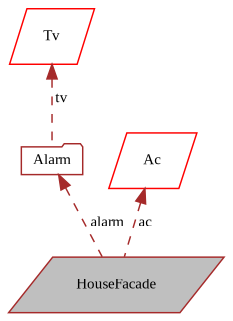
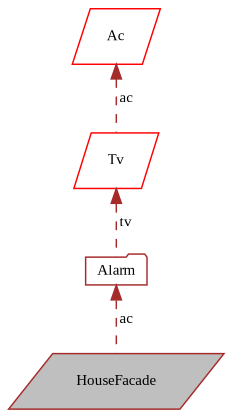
(105, 223) -> (125, 319)
(133, 230) -> (116, 106)
